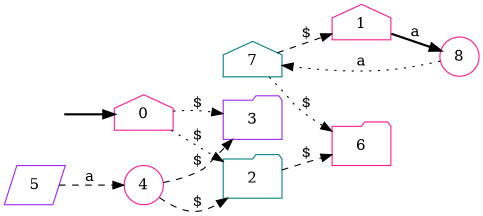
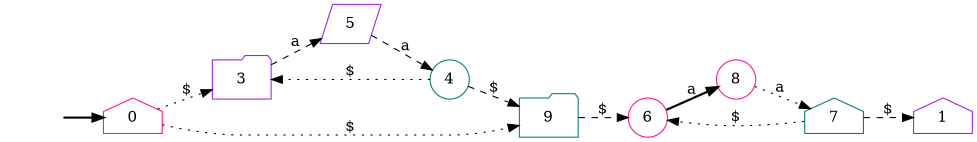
(361, 24) -> (943, 118)
(411, 40) -> (687, 101)
none -> (291, 54)
(361, 146) -> (648, 118)
(198, 172) -> (356, 79)
(253, 179) -> (549, 118)
(144, 185) -> (450, 79)
